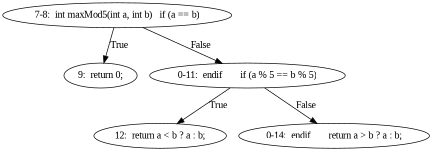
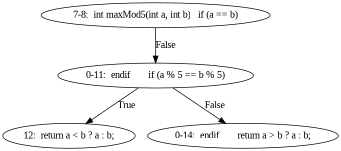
(101, 76) -> none
